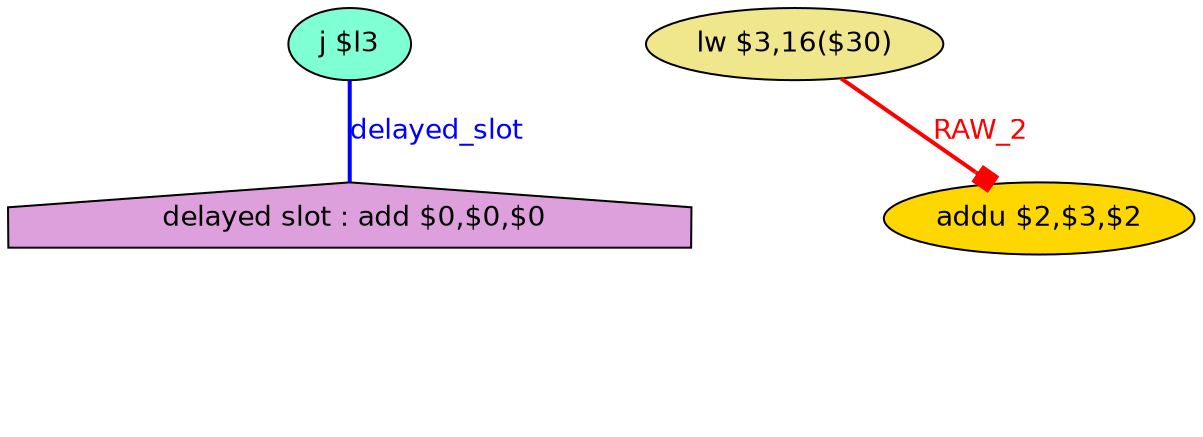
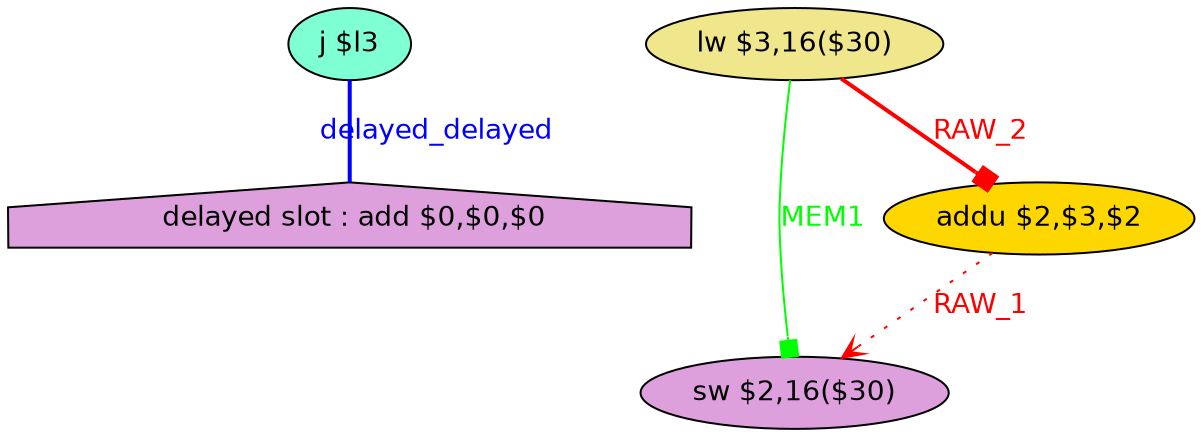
(437, 131) -> (437, 131)
none -> (795, 393)
